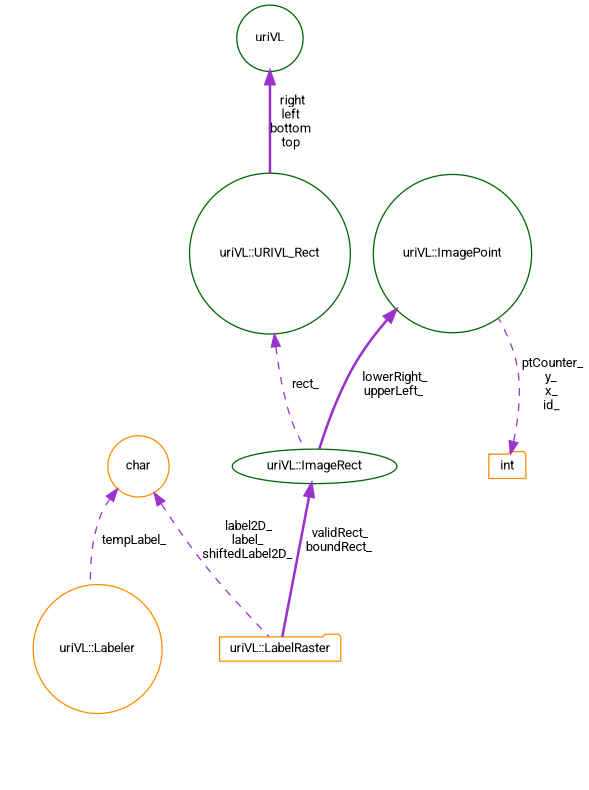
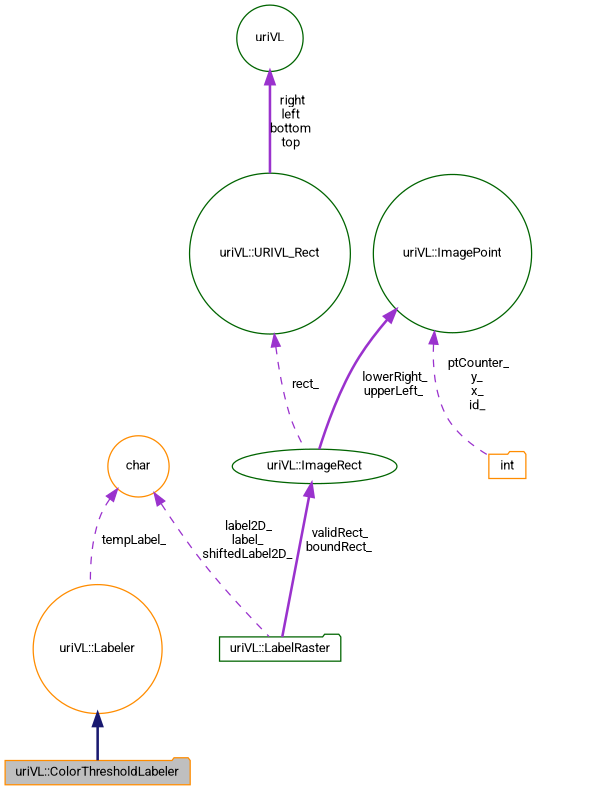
(519, 378) -> (443, 409)
(280, 649) -> (280, 649)
none -> (98, 773)
